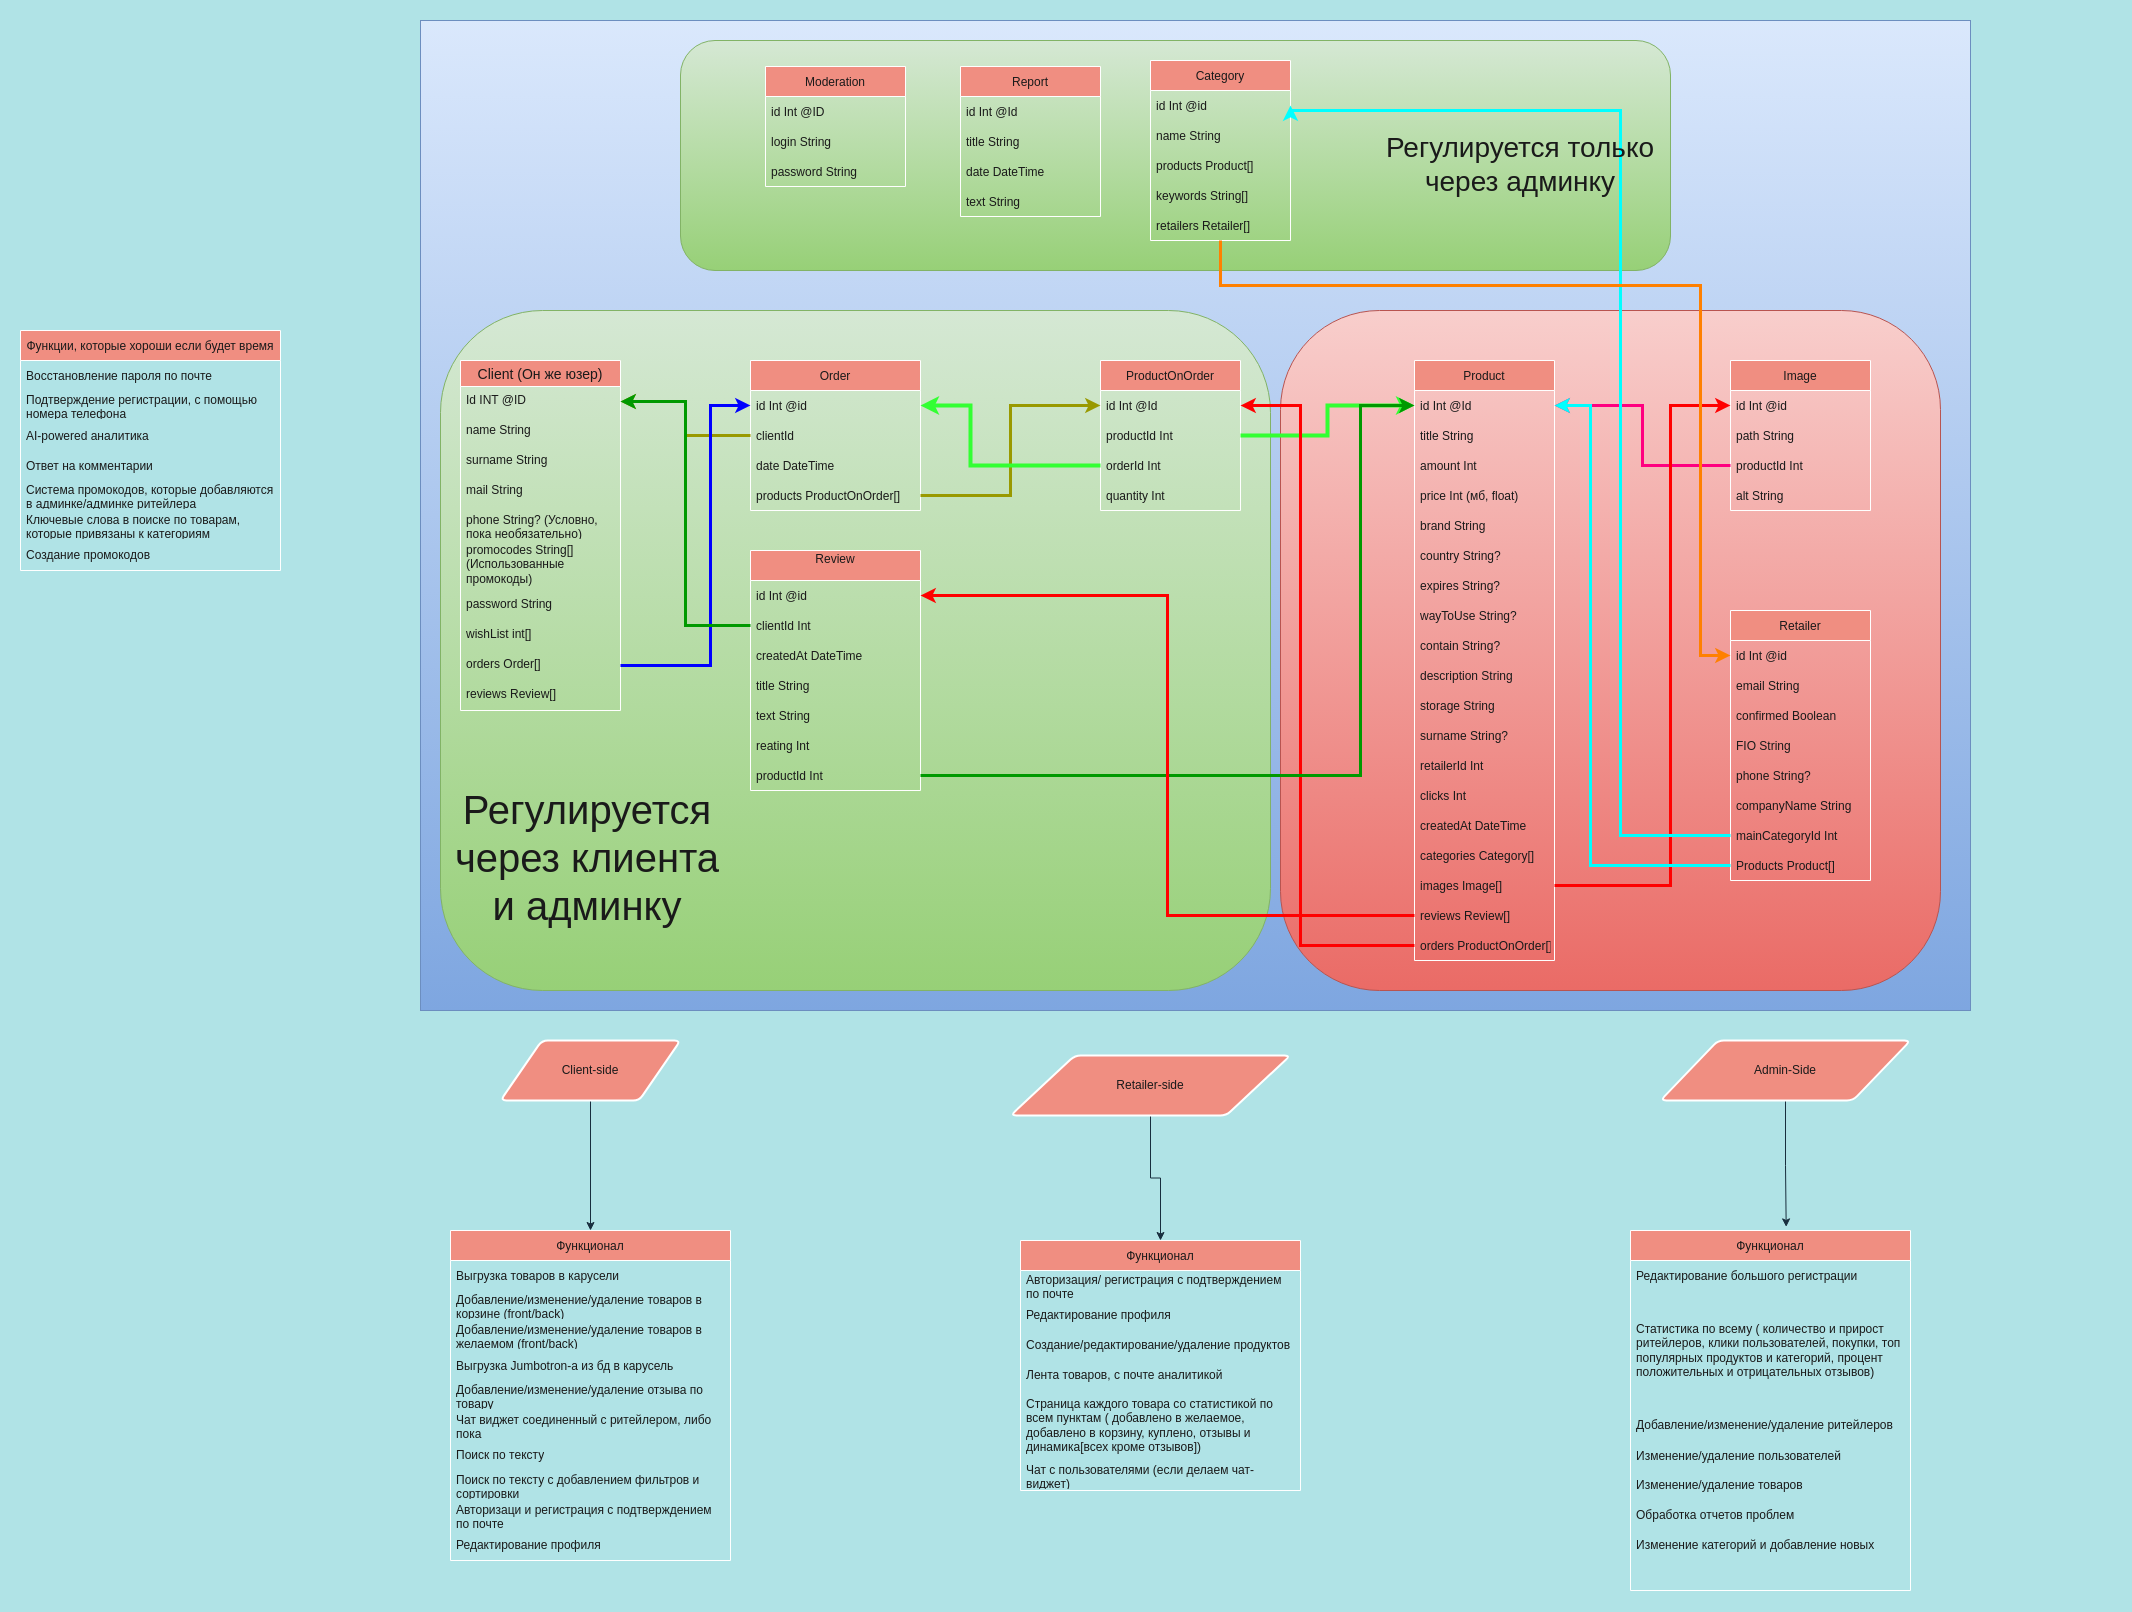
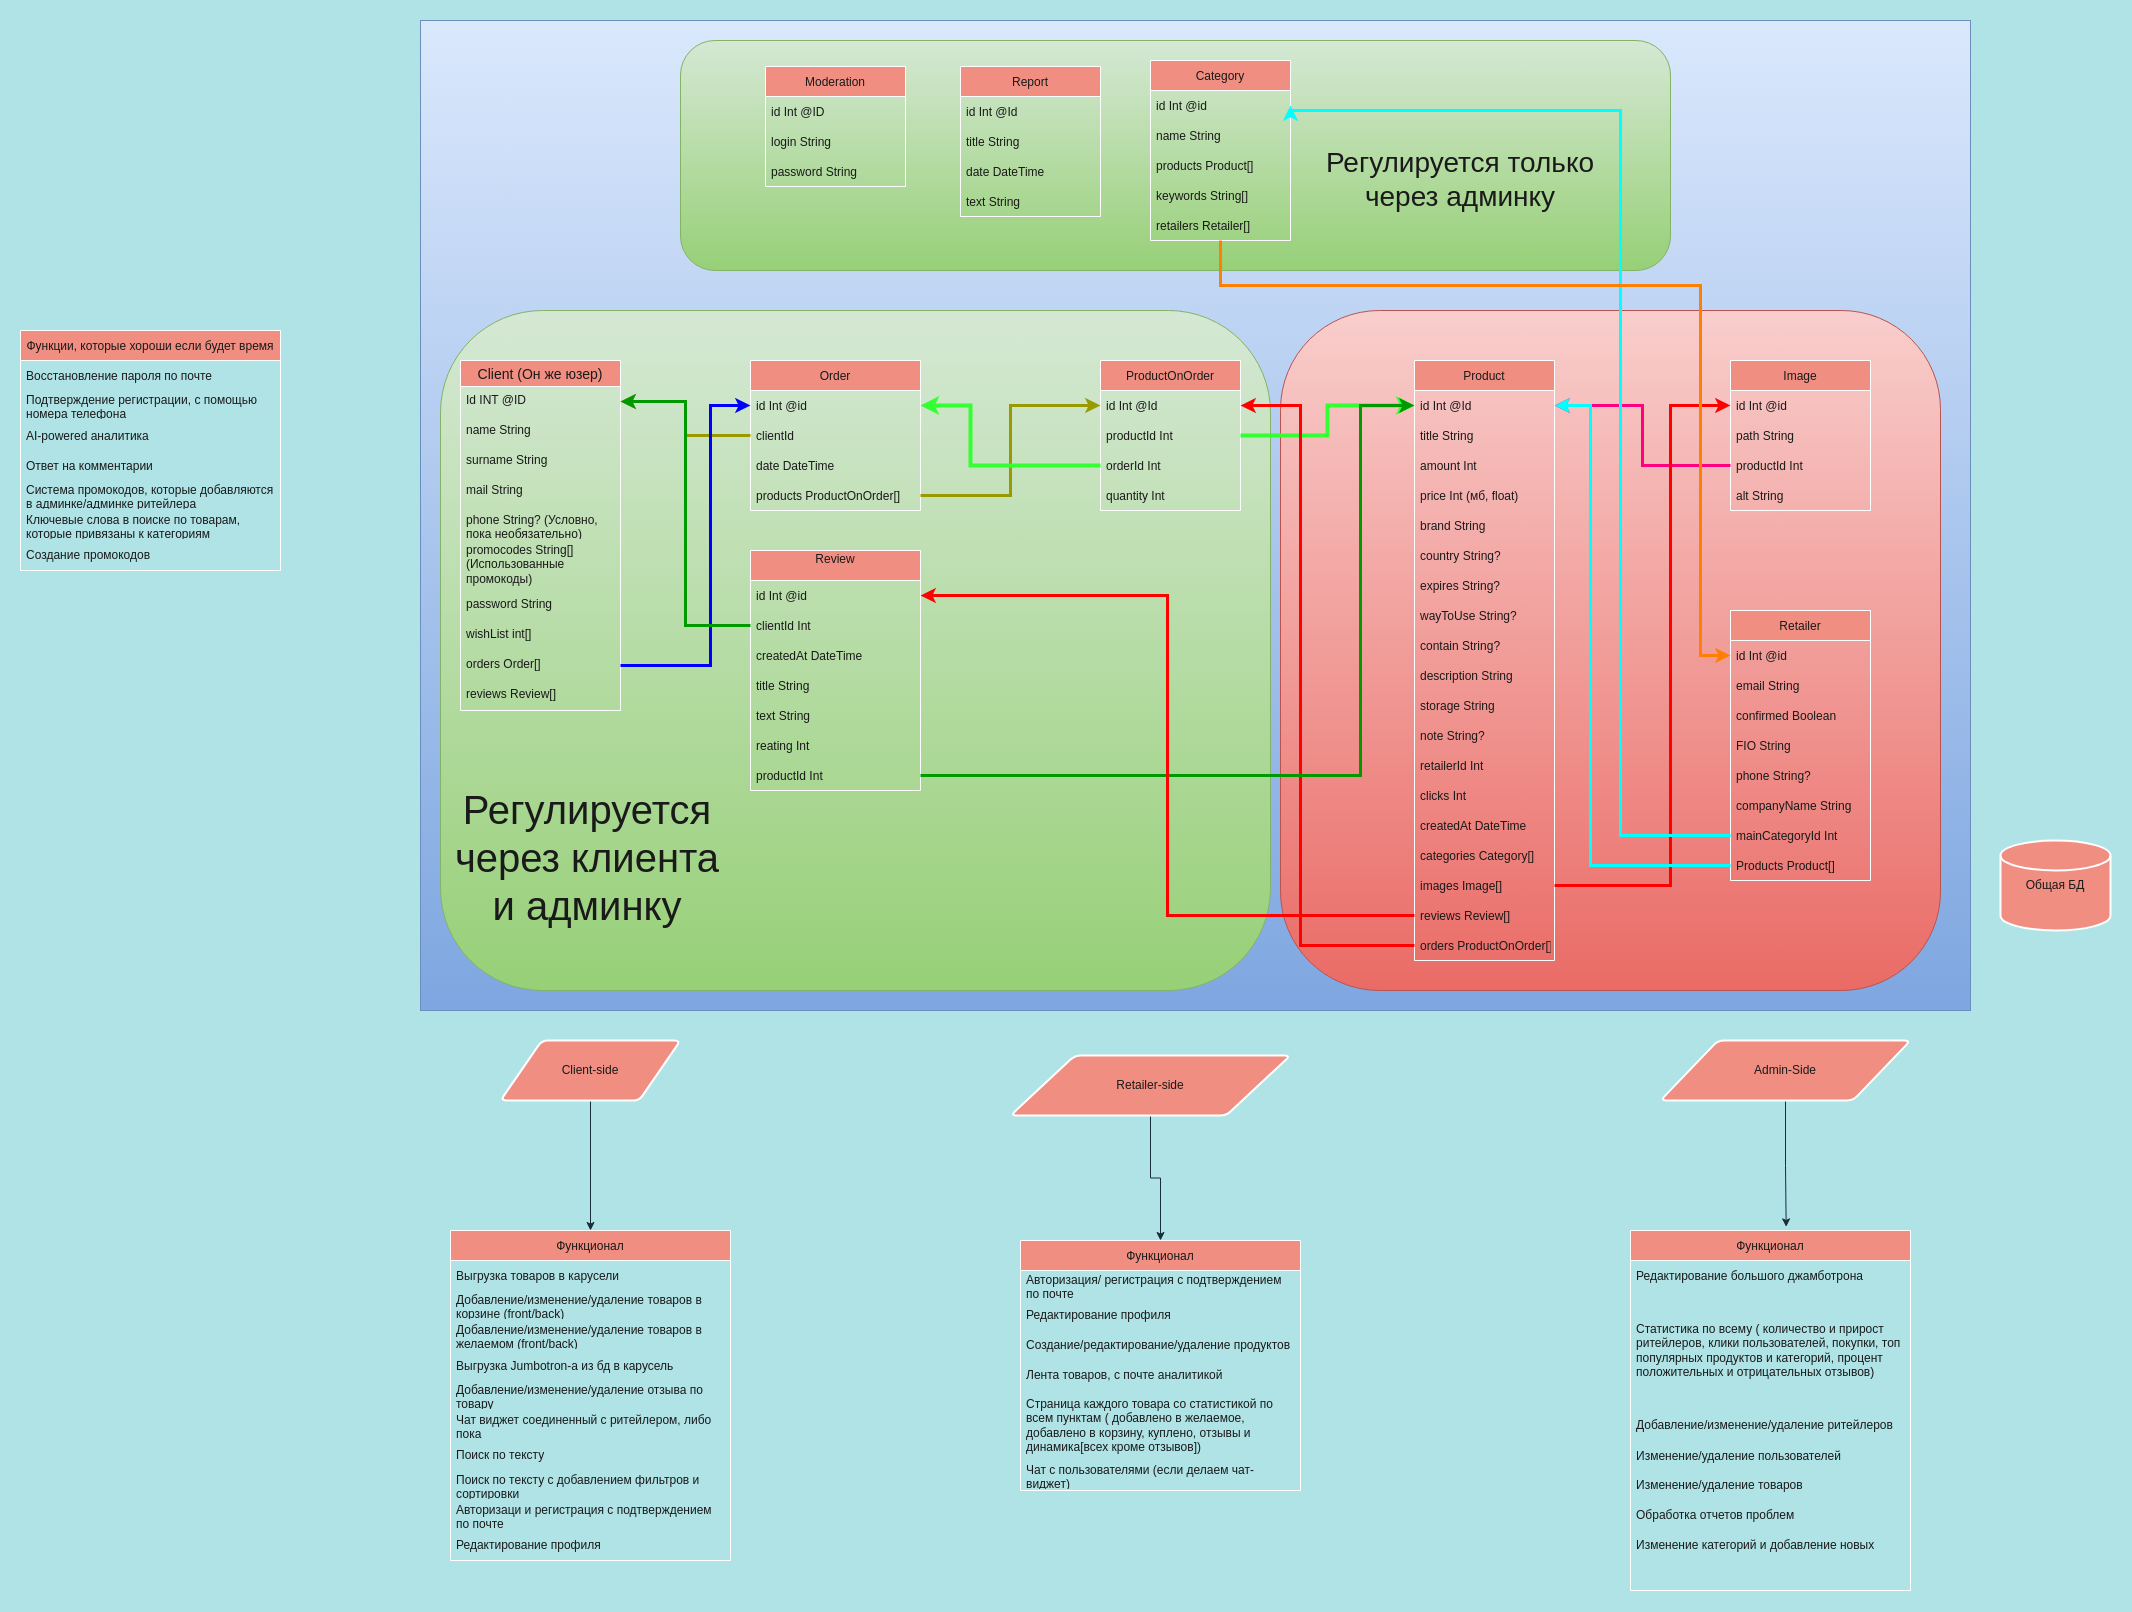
(1521, 165) -> (1461, 180)
(1467, 736) -> (1457, 736)
none -> (2056, 886)
(1750, 1276) -> (1750, 1276)
